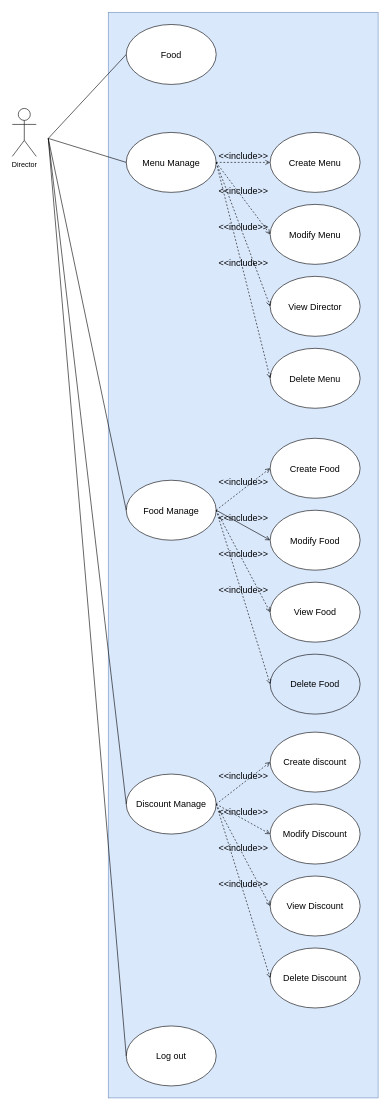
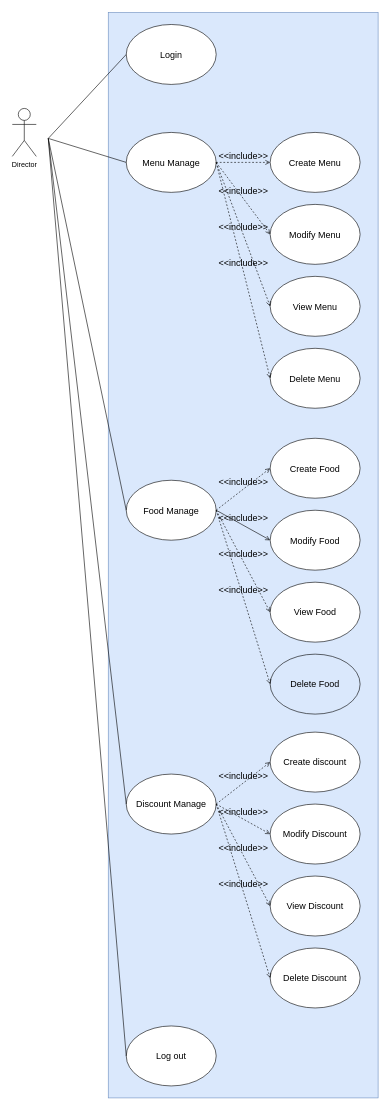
(171, 54) -> (171, 54)
(315, 306) -> (315, 306)
